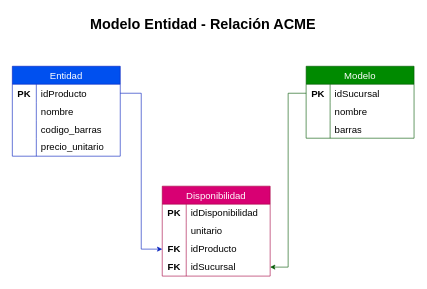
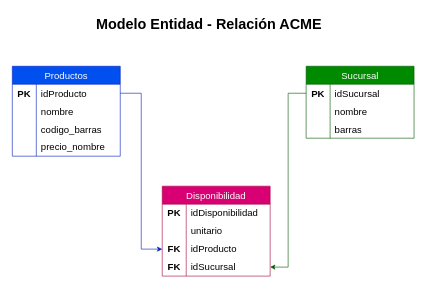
(213, 24) -> (219, 24)
(66, 76) -> (66, 76)
(360, 76) -> (360, 76)
(78, 147) -> (75, 147)
